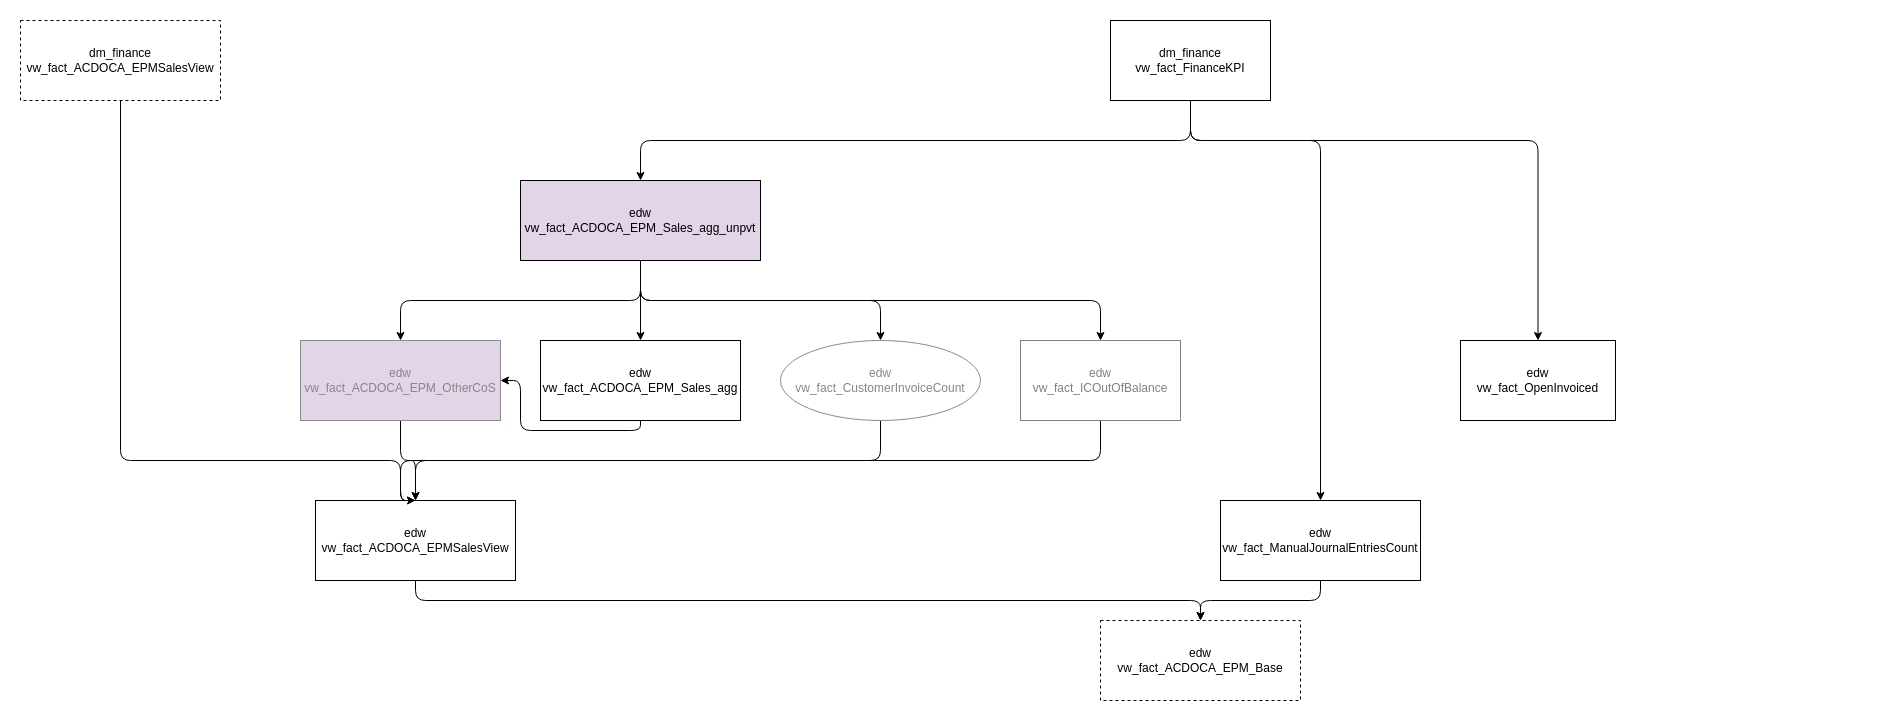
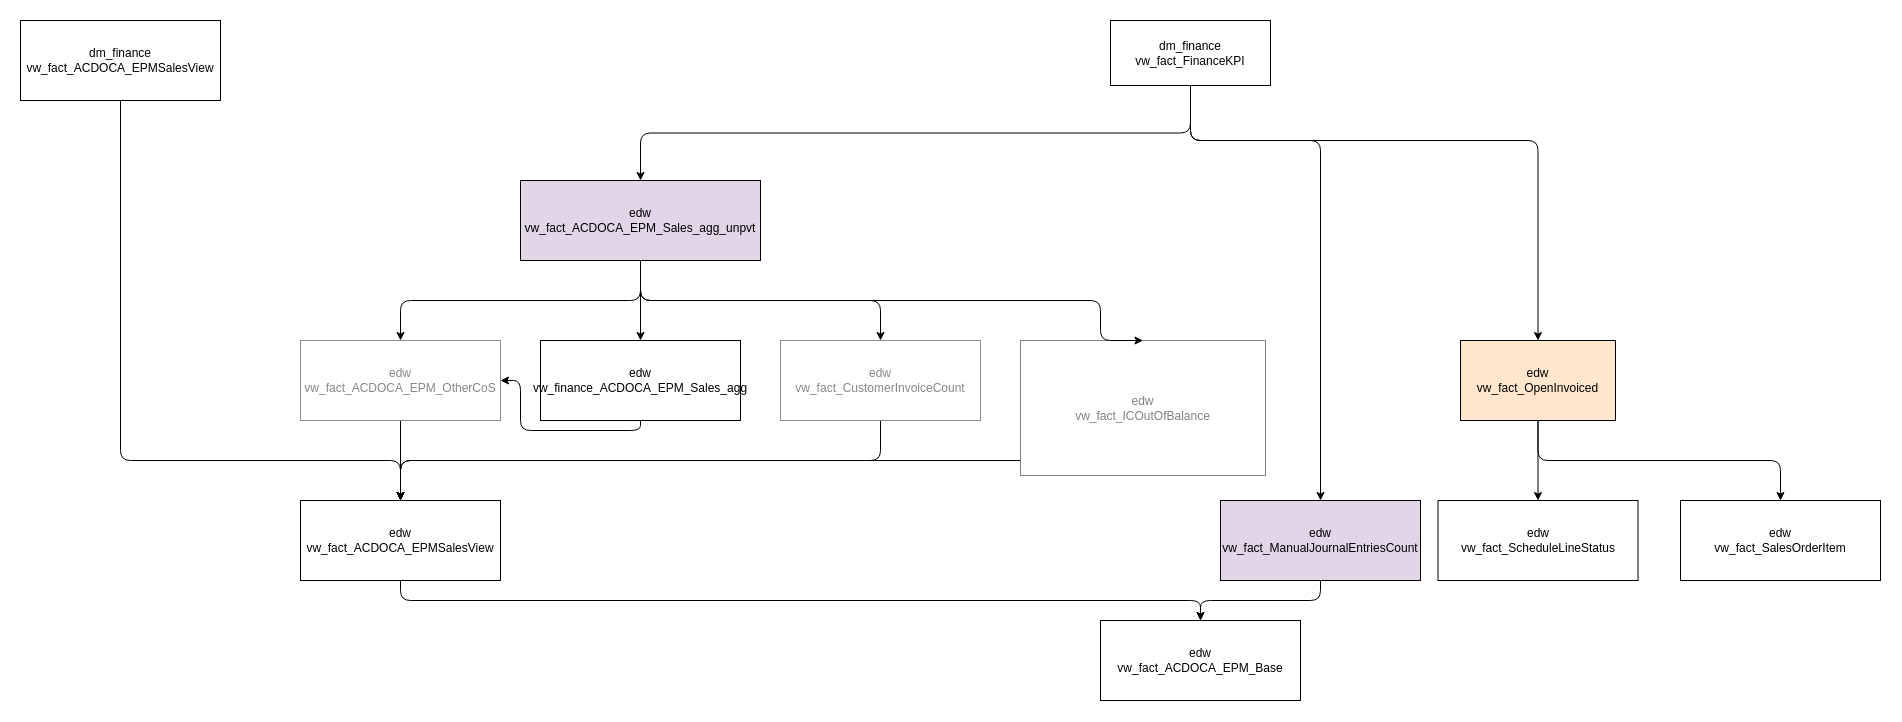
(121, 61) -> (121, 61)
(1191, 61) -> (1191, 53)
(401, 381) -> (401, 381)
(641, 381) -> (641, 381)
(881, 381) -> (881, 381)
(1101, 381) -> (1143, 408)
(1538, 381) -> (1538, 381)
none -> (1672, 461)
none -> (1538, 476)
(416, 541) -> (401, 541)
(1321, 541) -> (1321, 541)
none -> (1538, 541)
none -> (1781, 541)
(1201, 661) -> (1201, 661)
